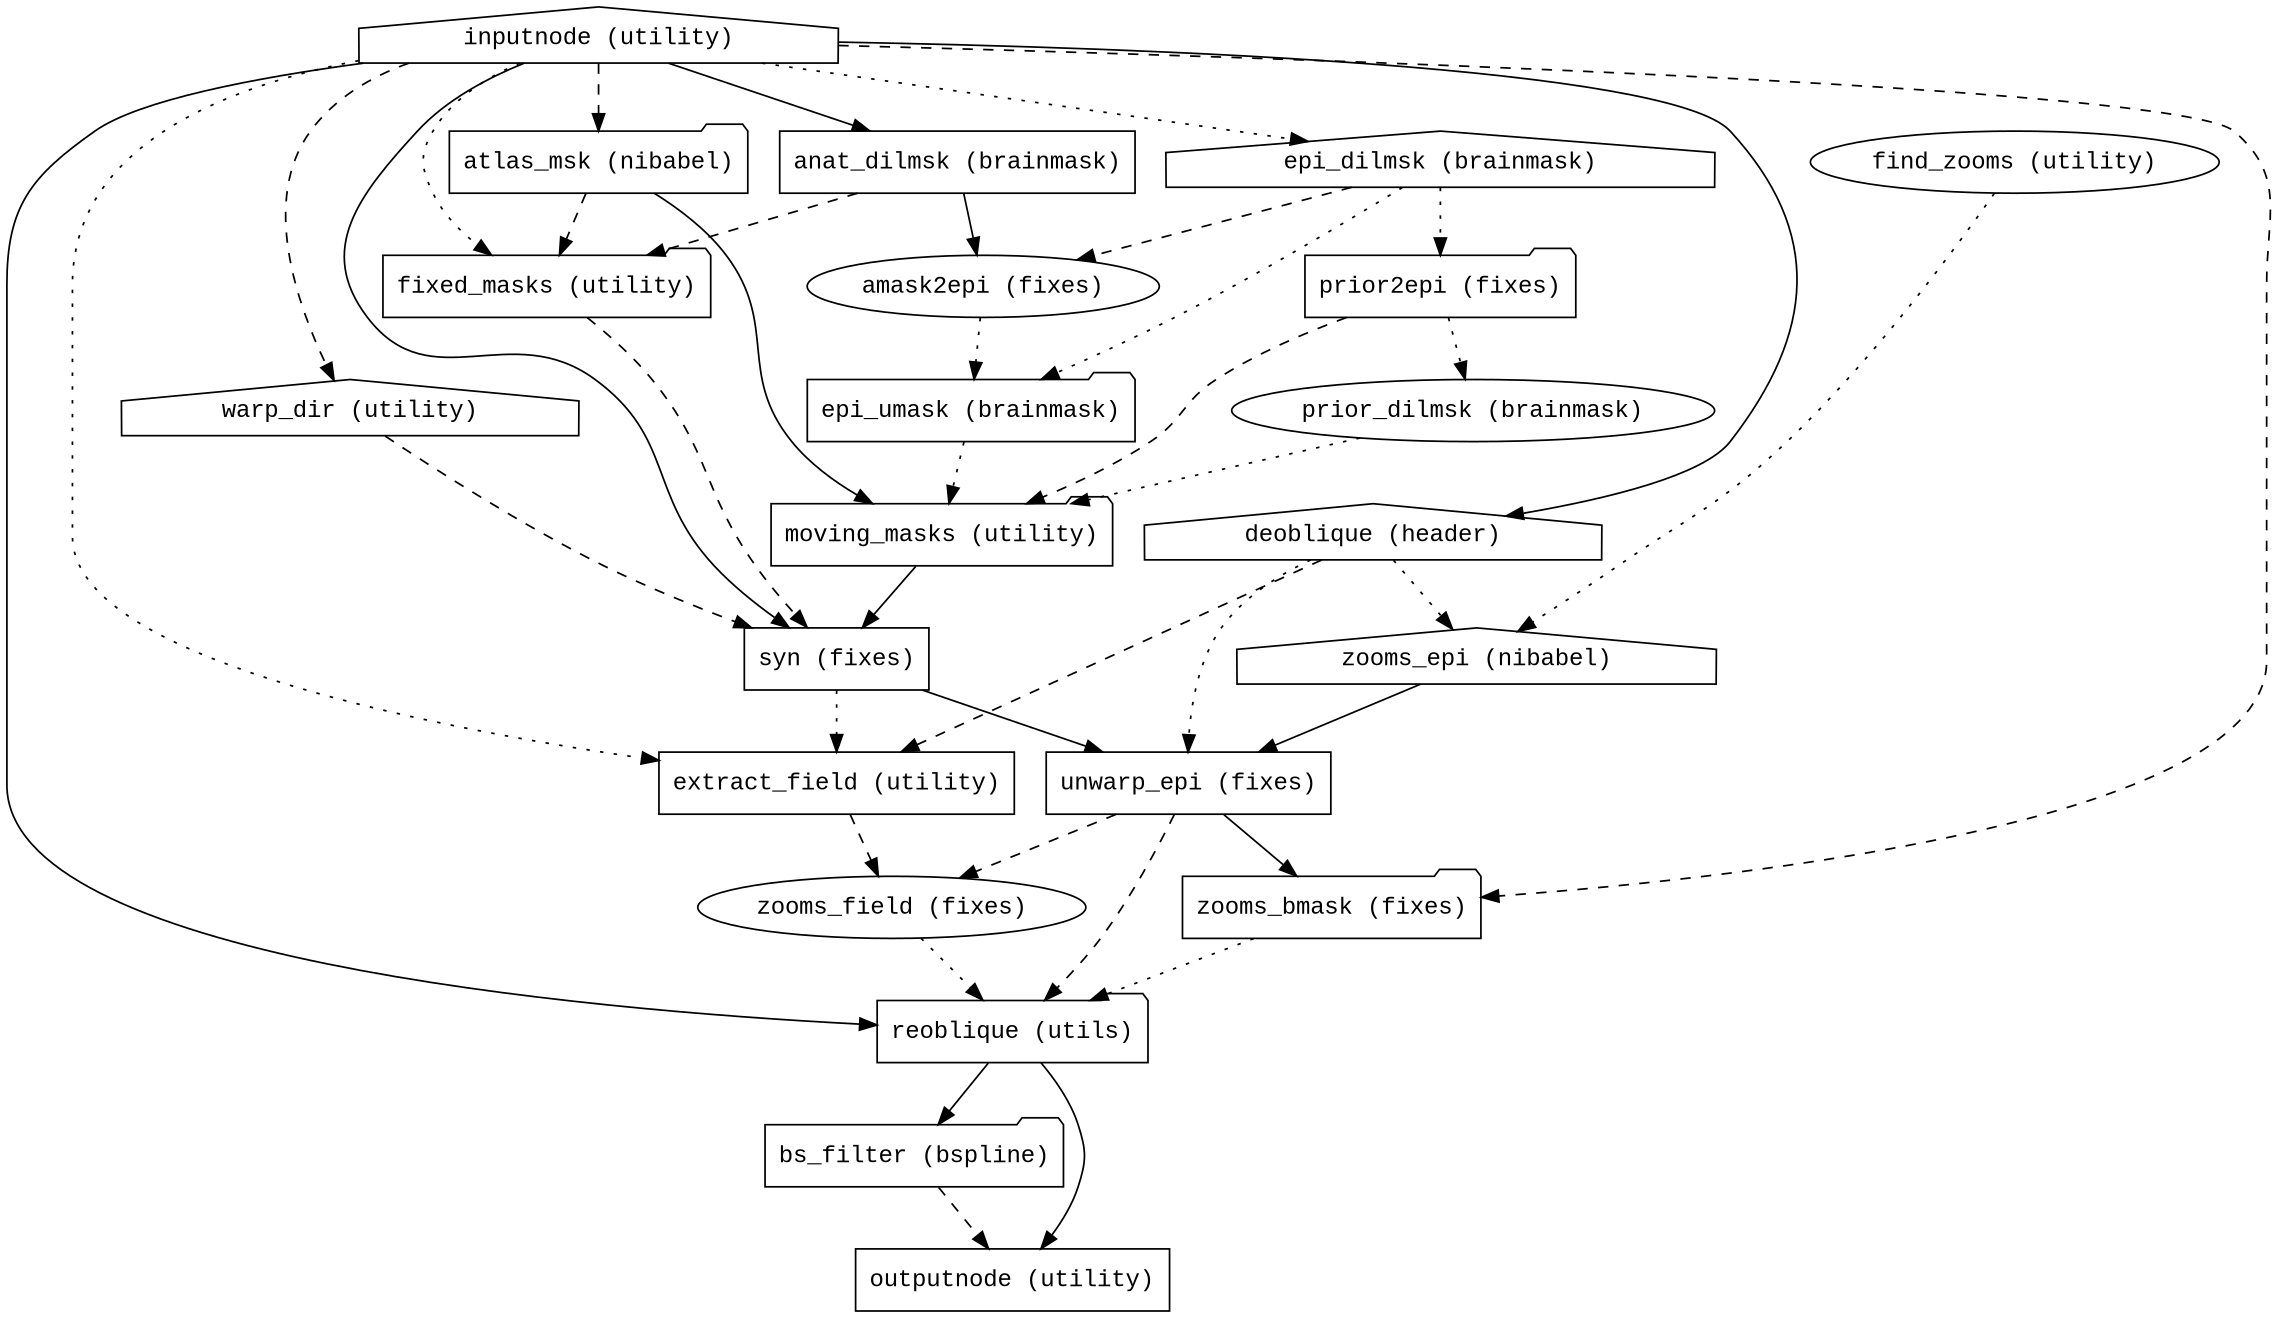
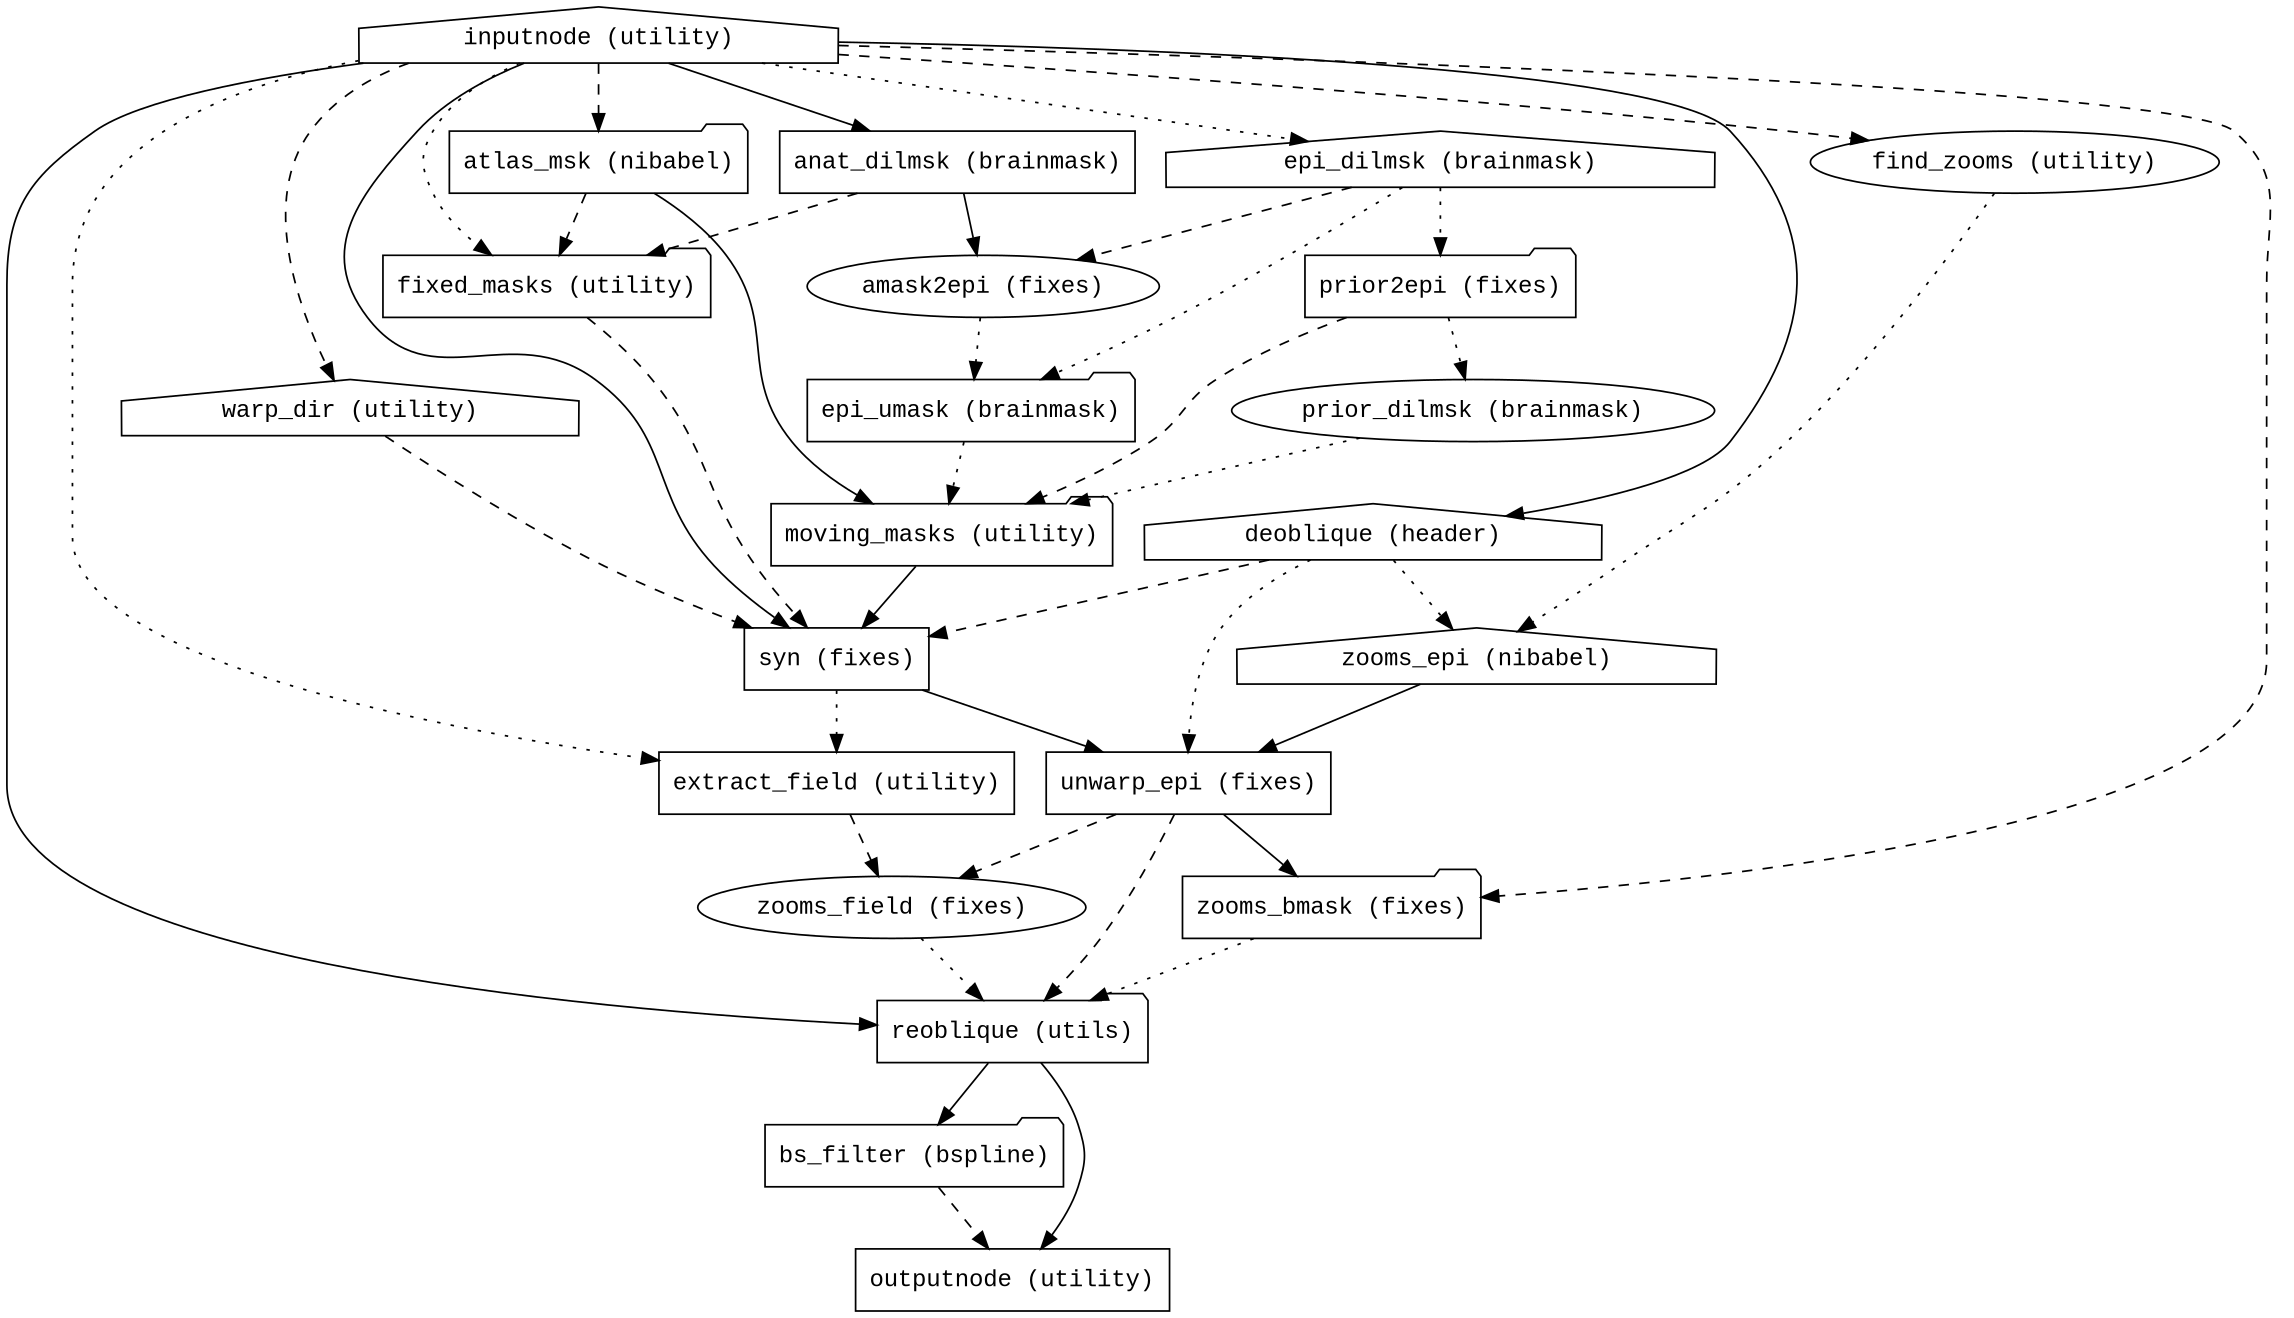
none -> (1345, 91)
(1119, 652) -> (1108, 596)
